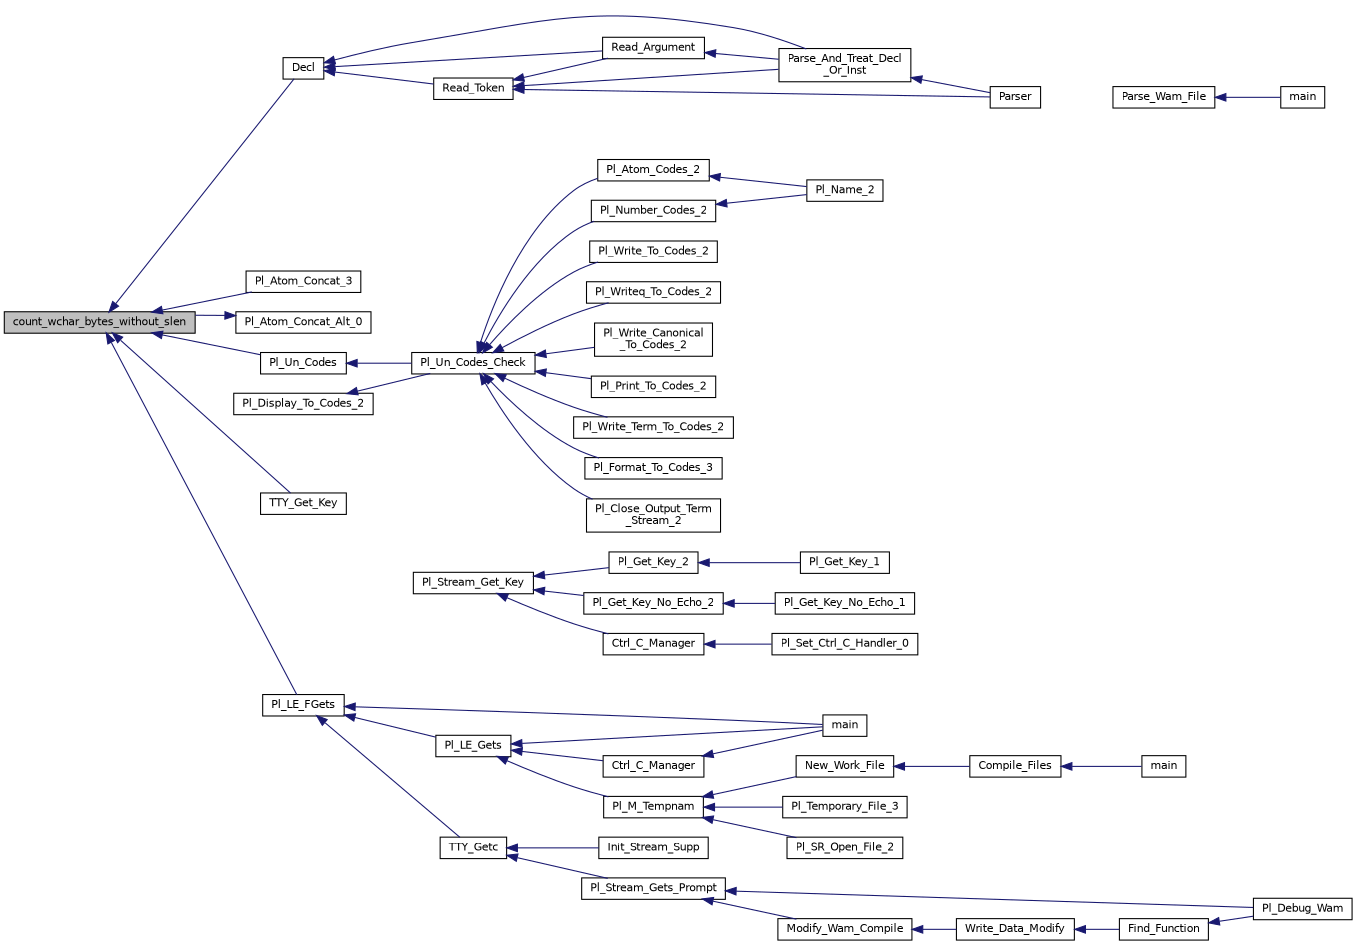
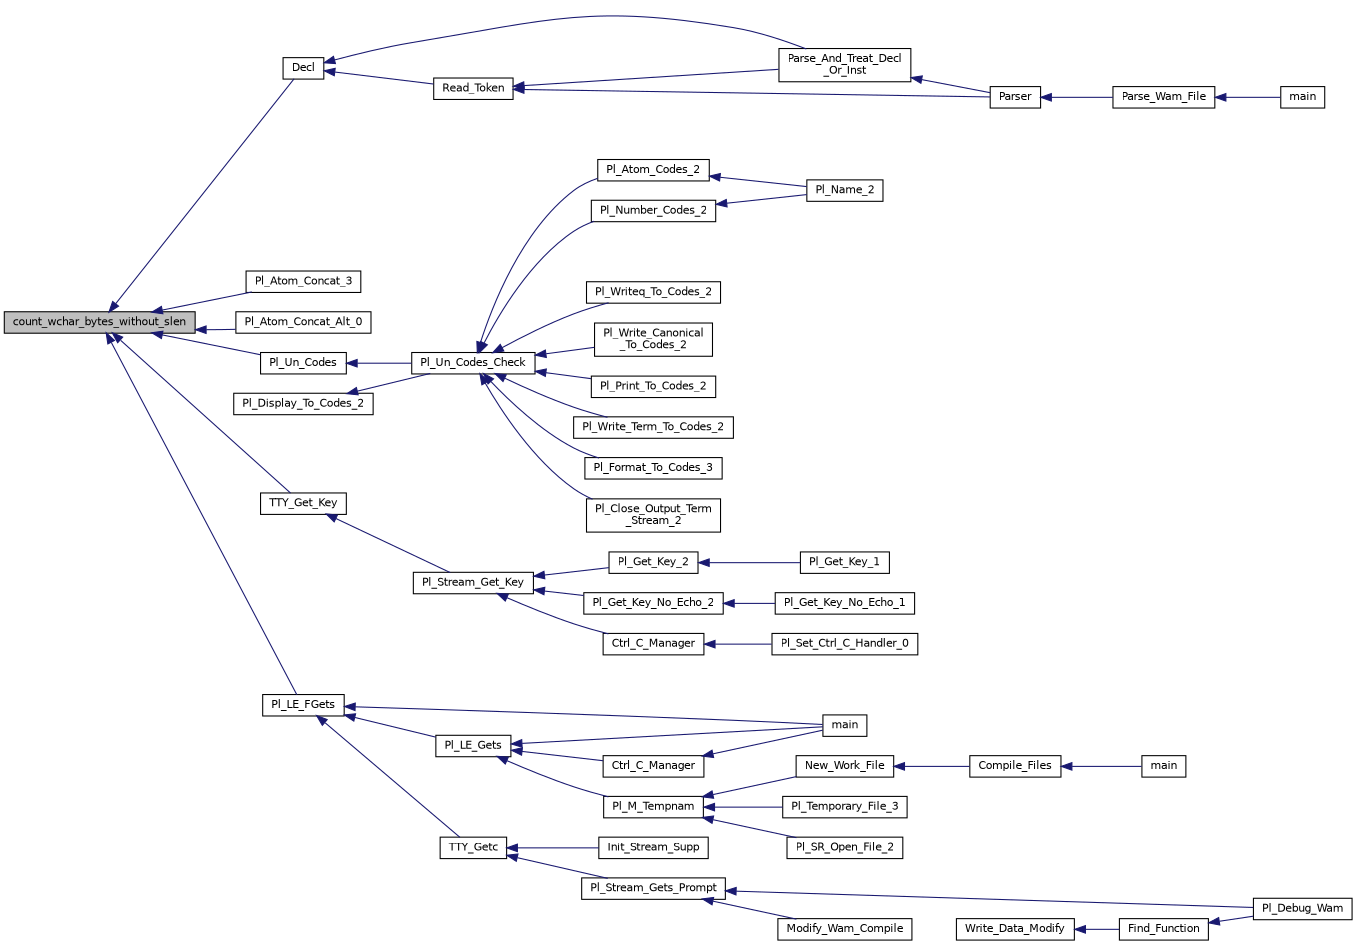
(654, 48) -> none
none -> (1082, 97)
(654, 252) -> none
(210, 315) -> (221, 330)
none -> (393, 546)
(940, 929) -> none
